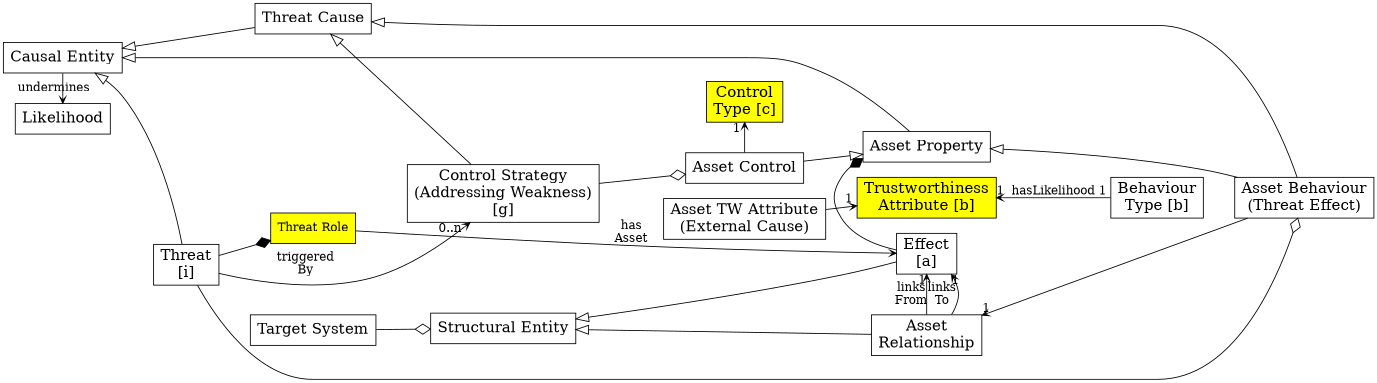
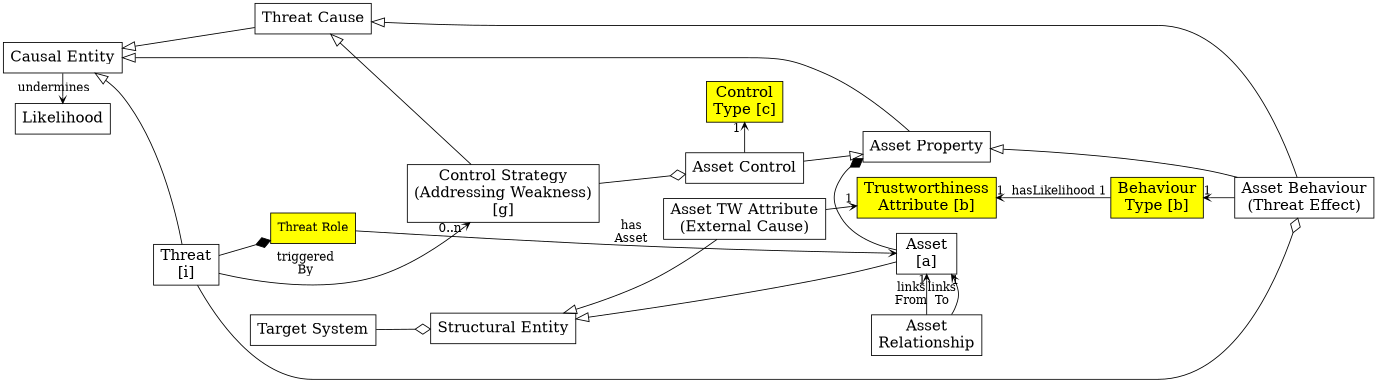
(1157, 198) -> (1157, 198)
(927, 254) -> (927, 254)
(1118, 266) -> (1222, 198)
(730, 332) -> (650, 281)
